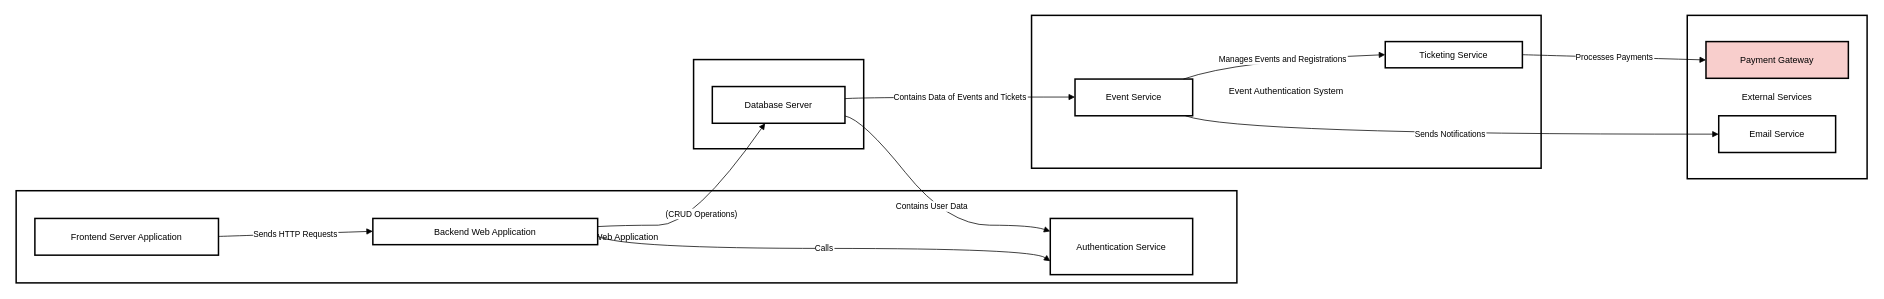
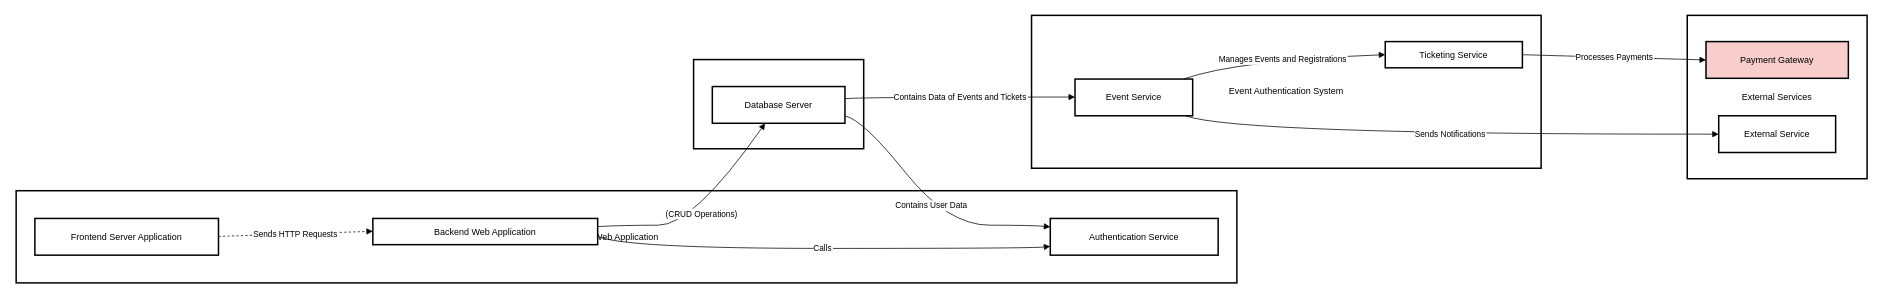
(1778, 135) -> (1778, 135)
(236, 236) -> (236, 236)
(1122, 247) -> (1134, 237)
